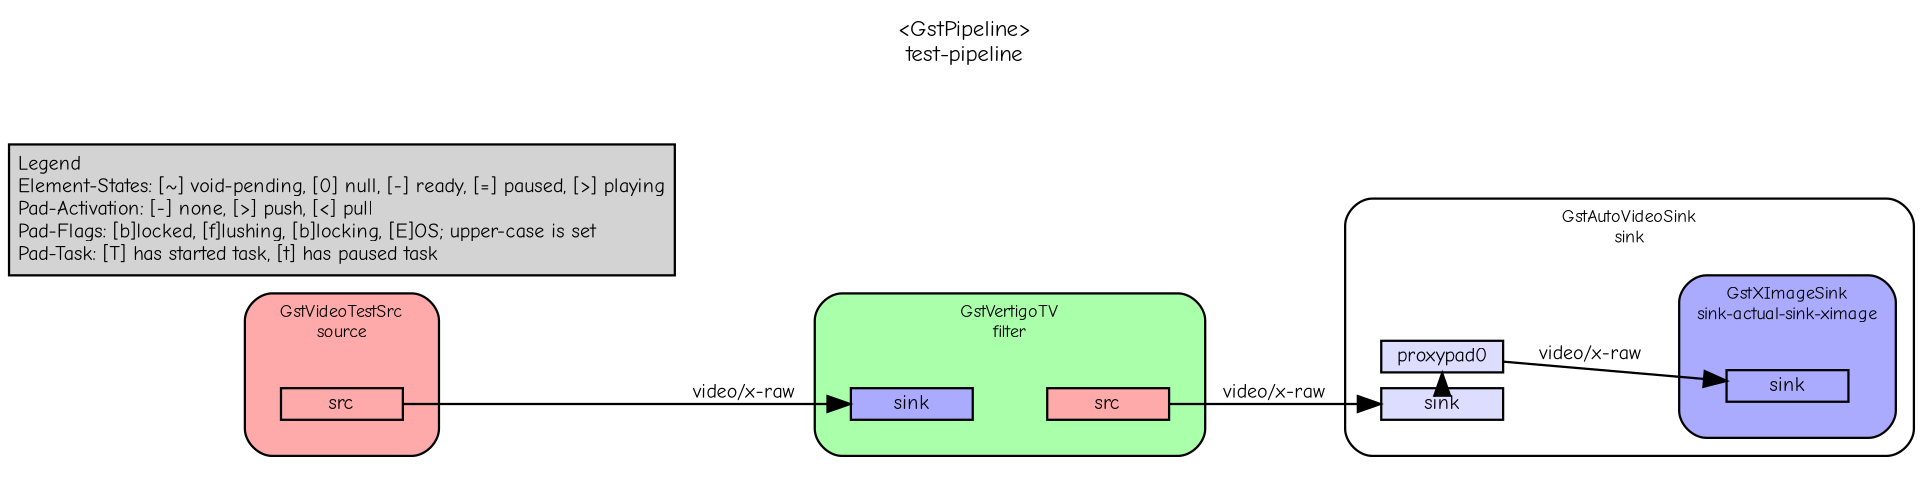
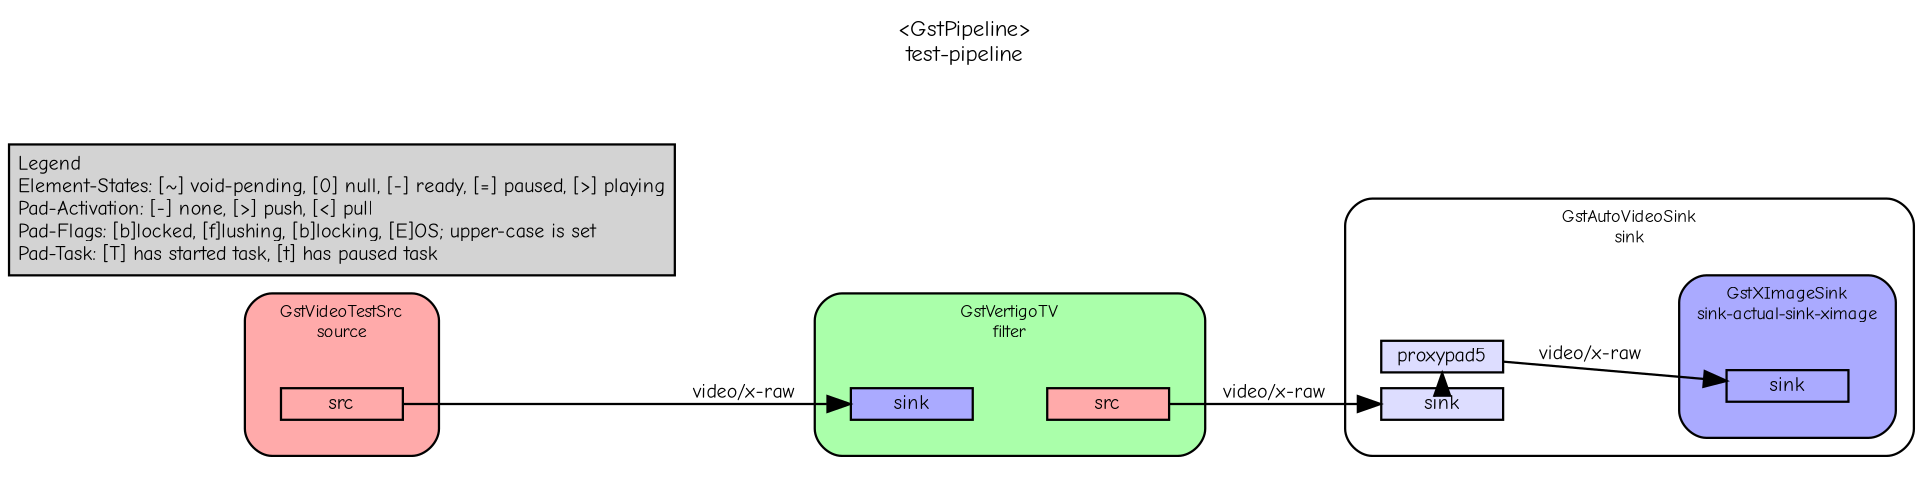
(1442, 357) -> (1442, 357)
